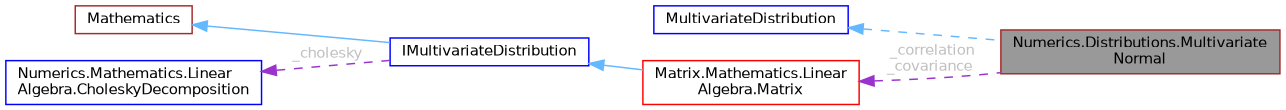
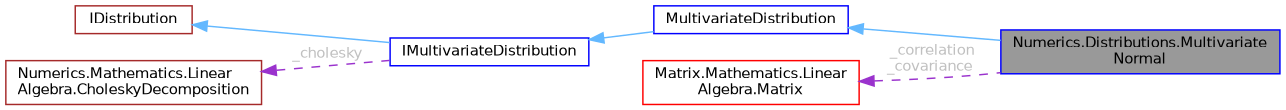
(134, 20) -> (134, 20)
(932, 35) -> (932, 35)
(1140, 52) -> (1140, 52)
(623, 68) -> (629, 35)
(134, 83) -> (134, 83)
